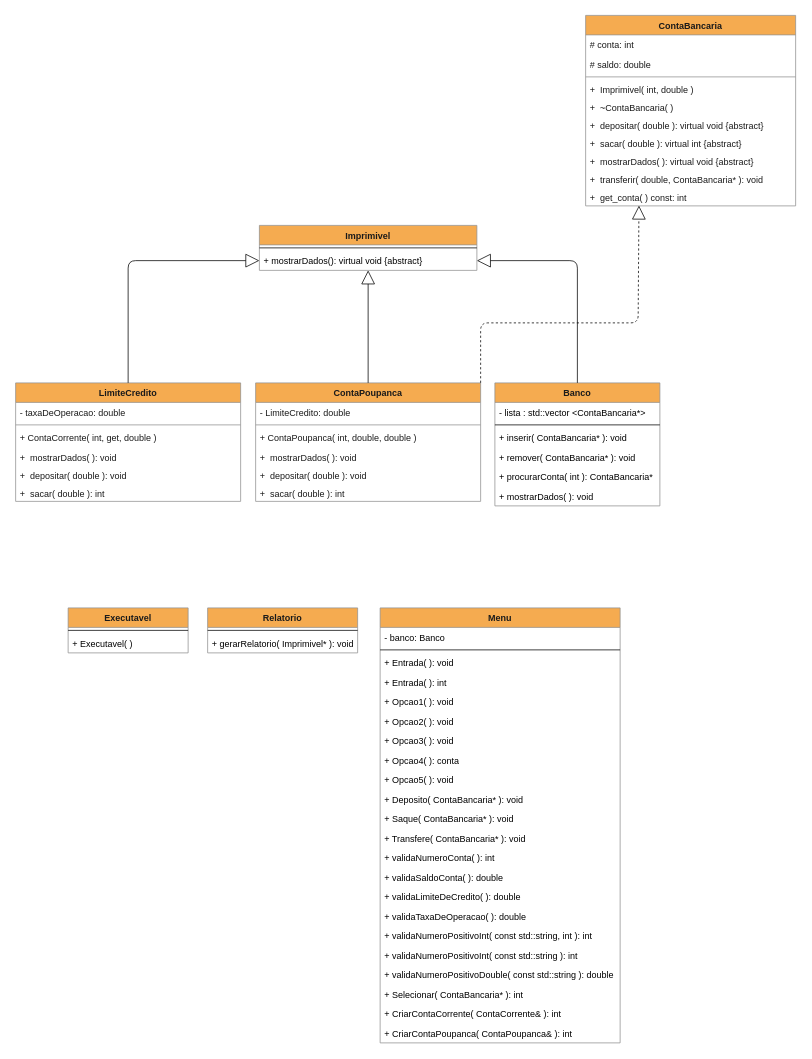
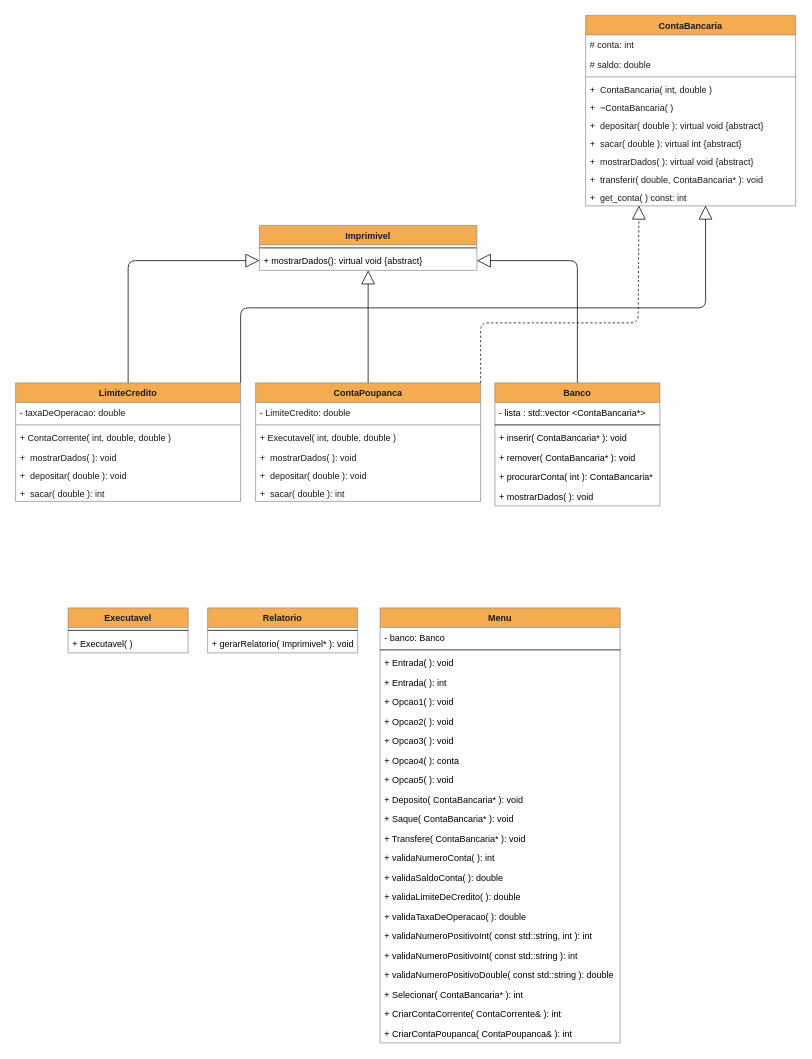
(648, 90) -> (658, 90)
none -> (480, 308)
(97, 438) -> (104, 438)
(344, 438) -> (335, 438)
